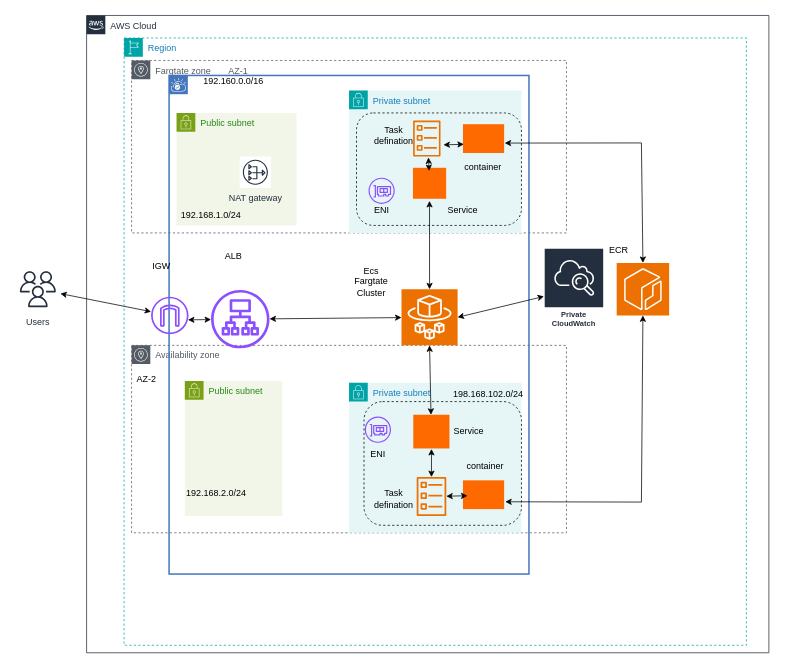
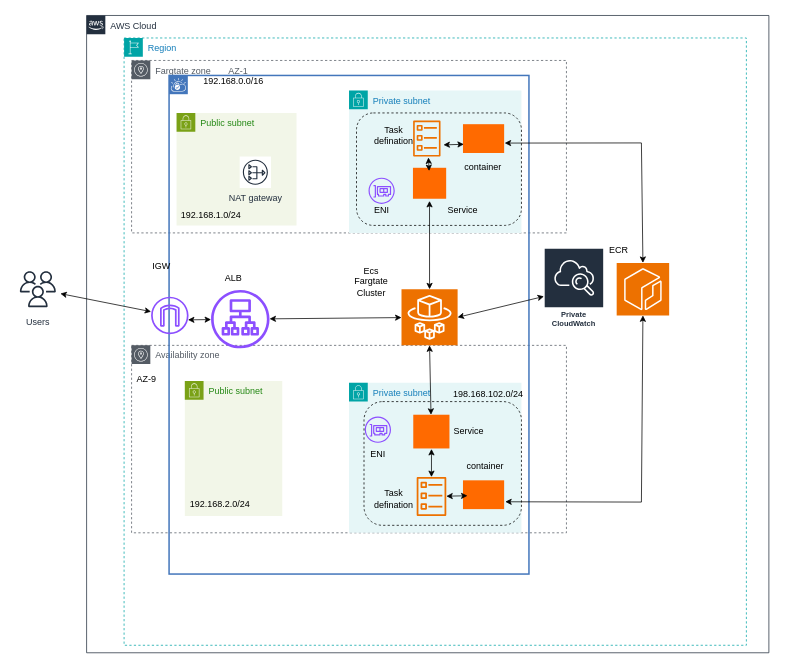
(234, 87) -> (234, 87)
(234, 256) -> (234, 279)
(147, 379) -> (147, 379)
(216, 493) -> (220, 505)
